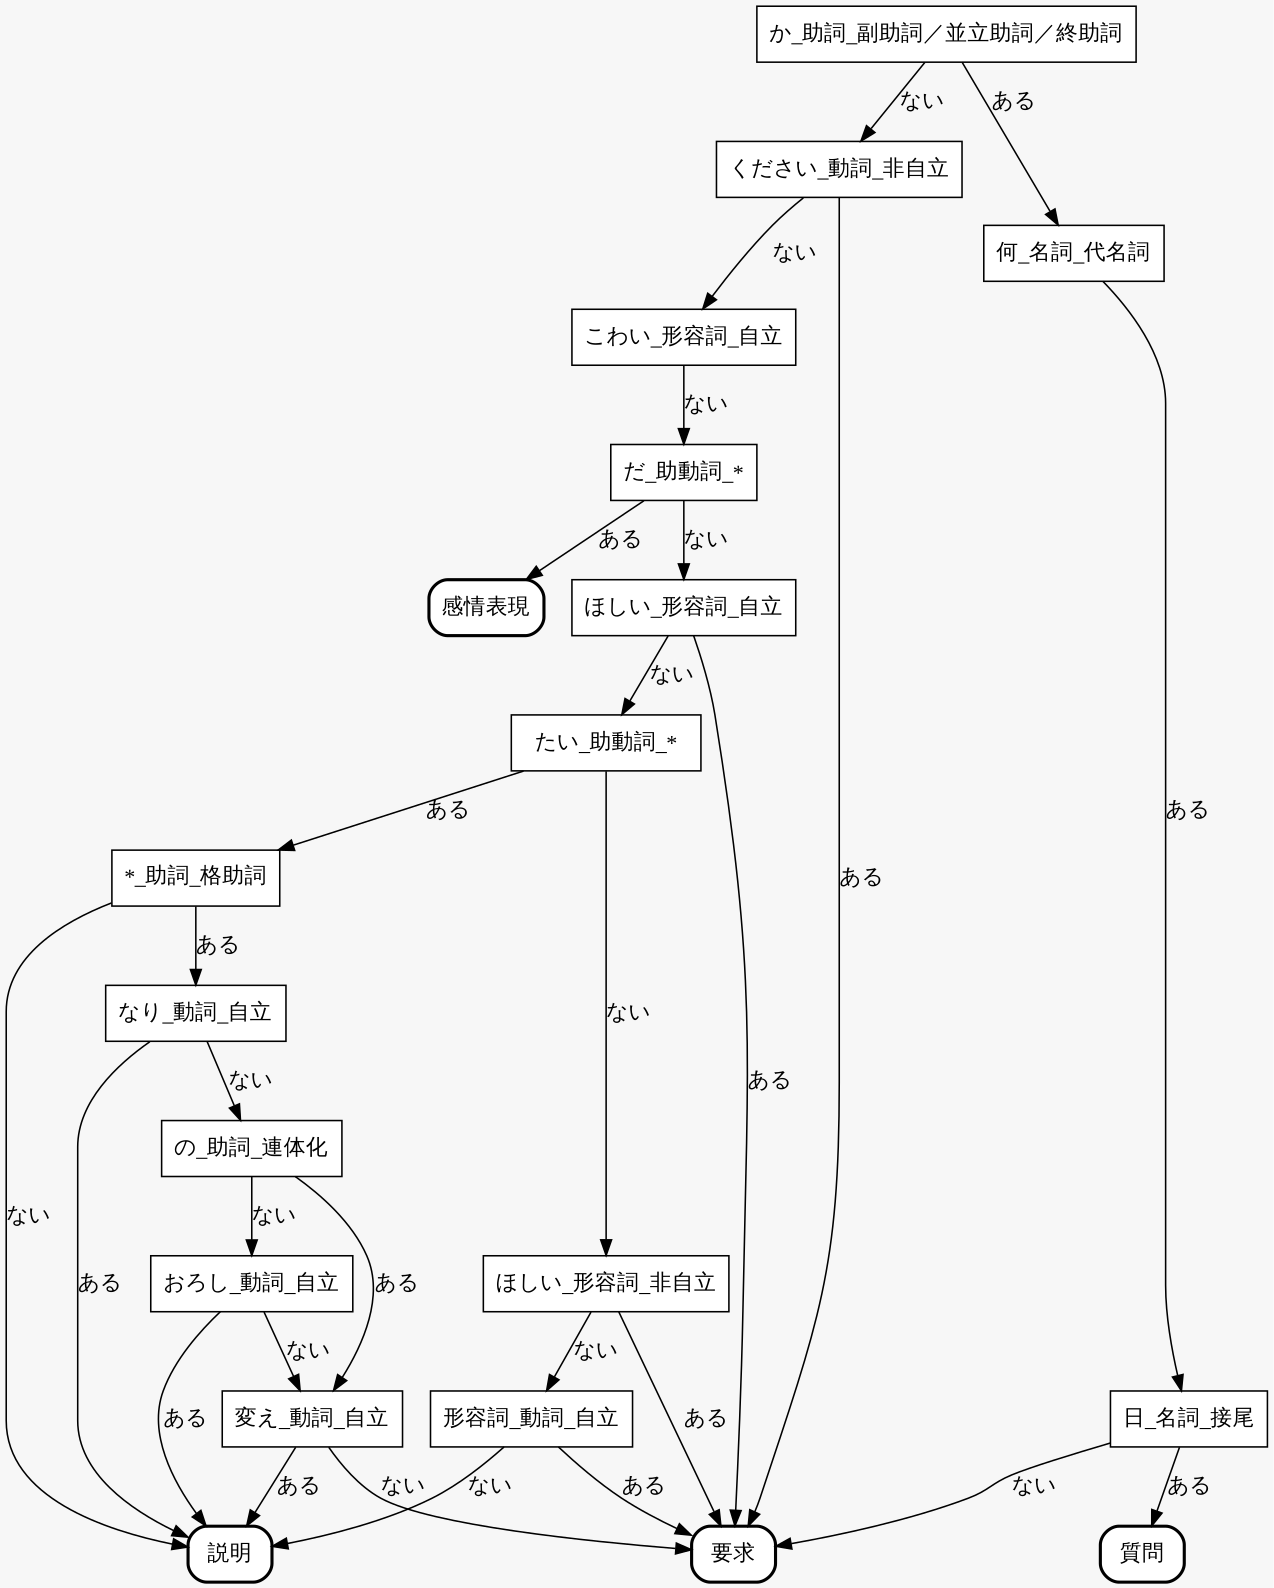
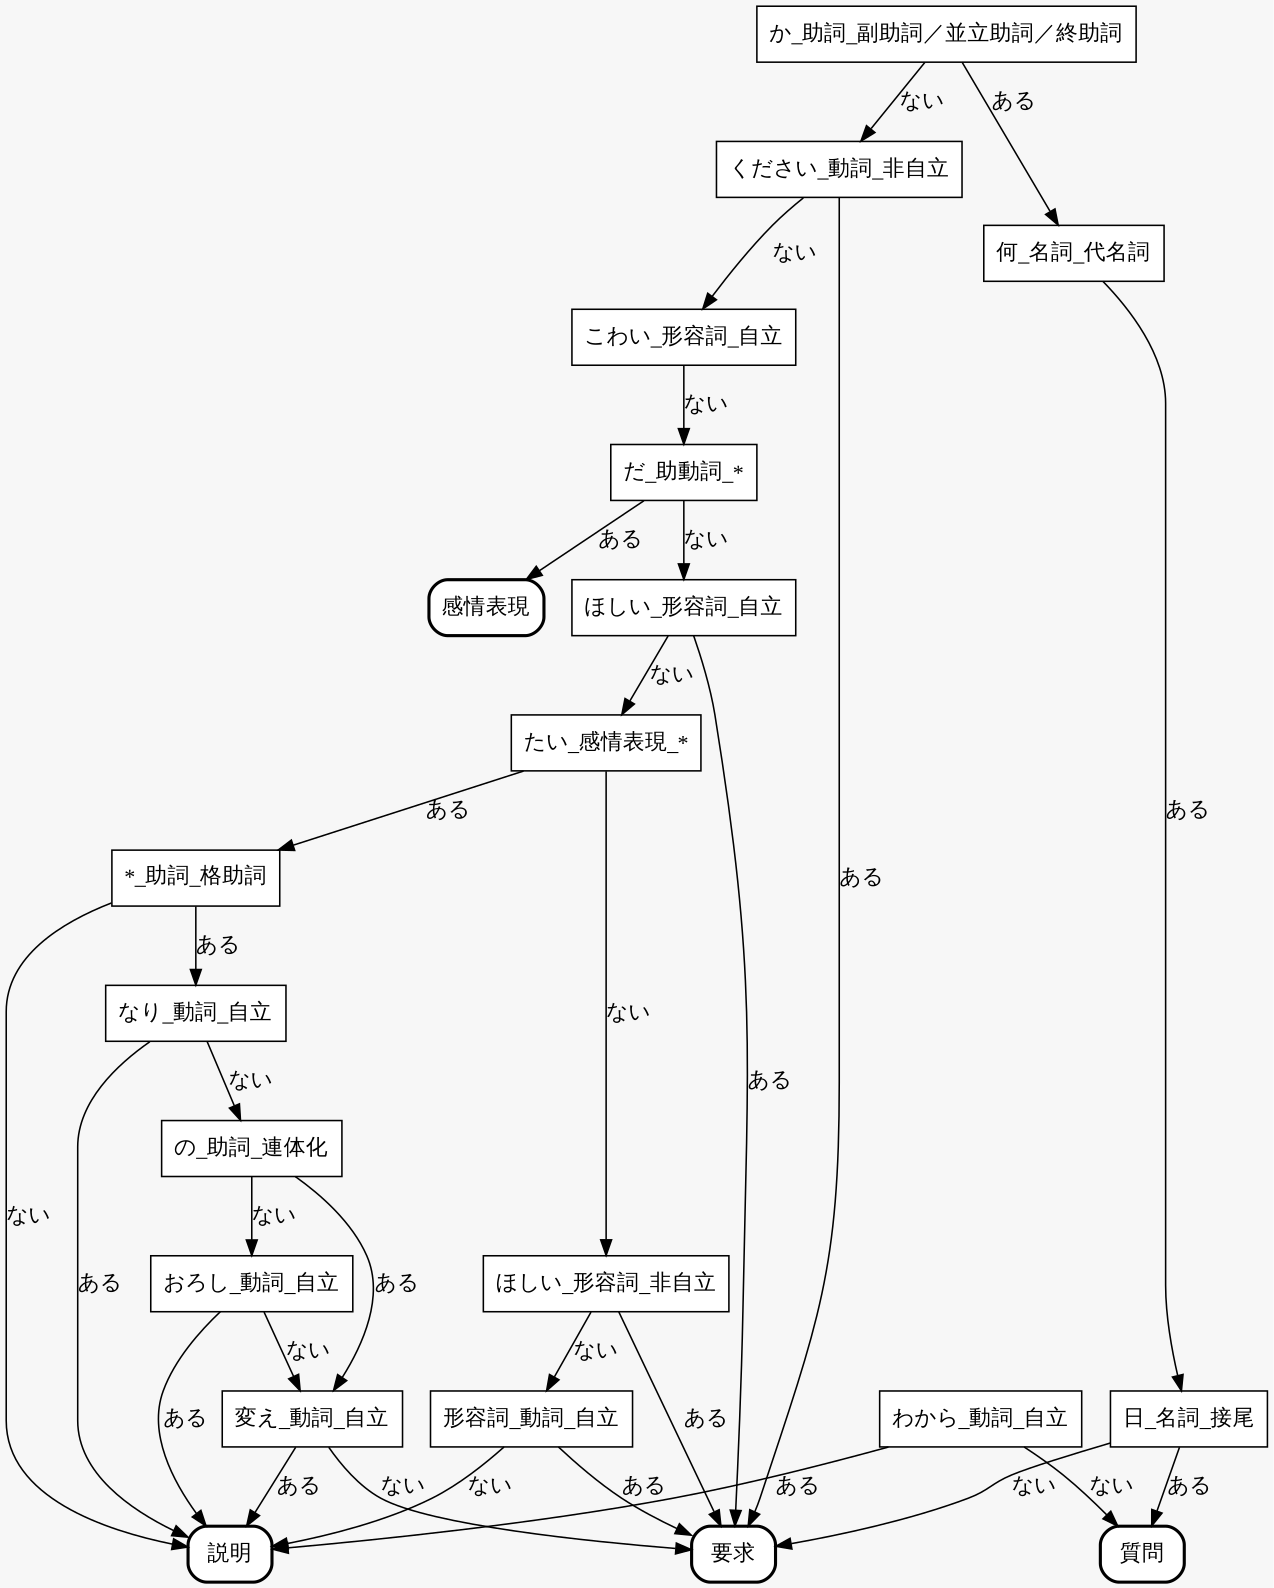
(606, 743) -> (606, 743)
none -> (981, 1419)
